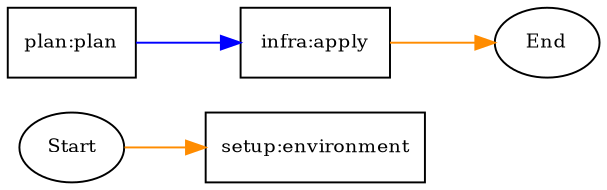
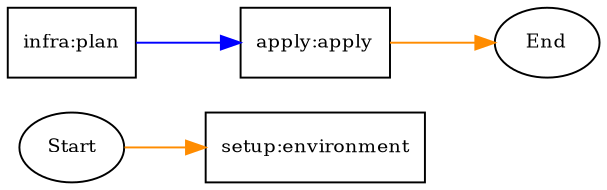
(72, 43) -> (72, 43)
(315, 43) -> (315, 43)
